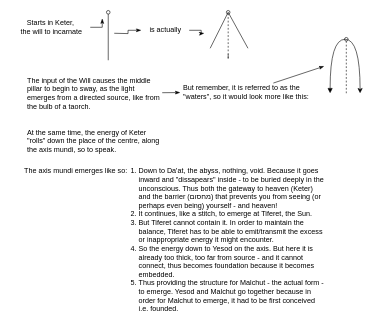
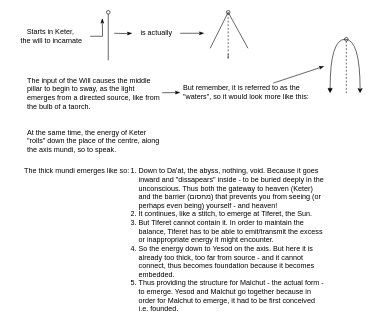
(51, 27) -> (51, 36)
(165, 30) -> (156, 33)
(77, 171) -> (79, 171)
